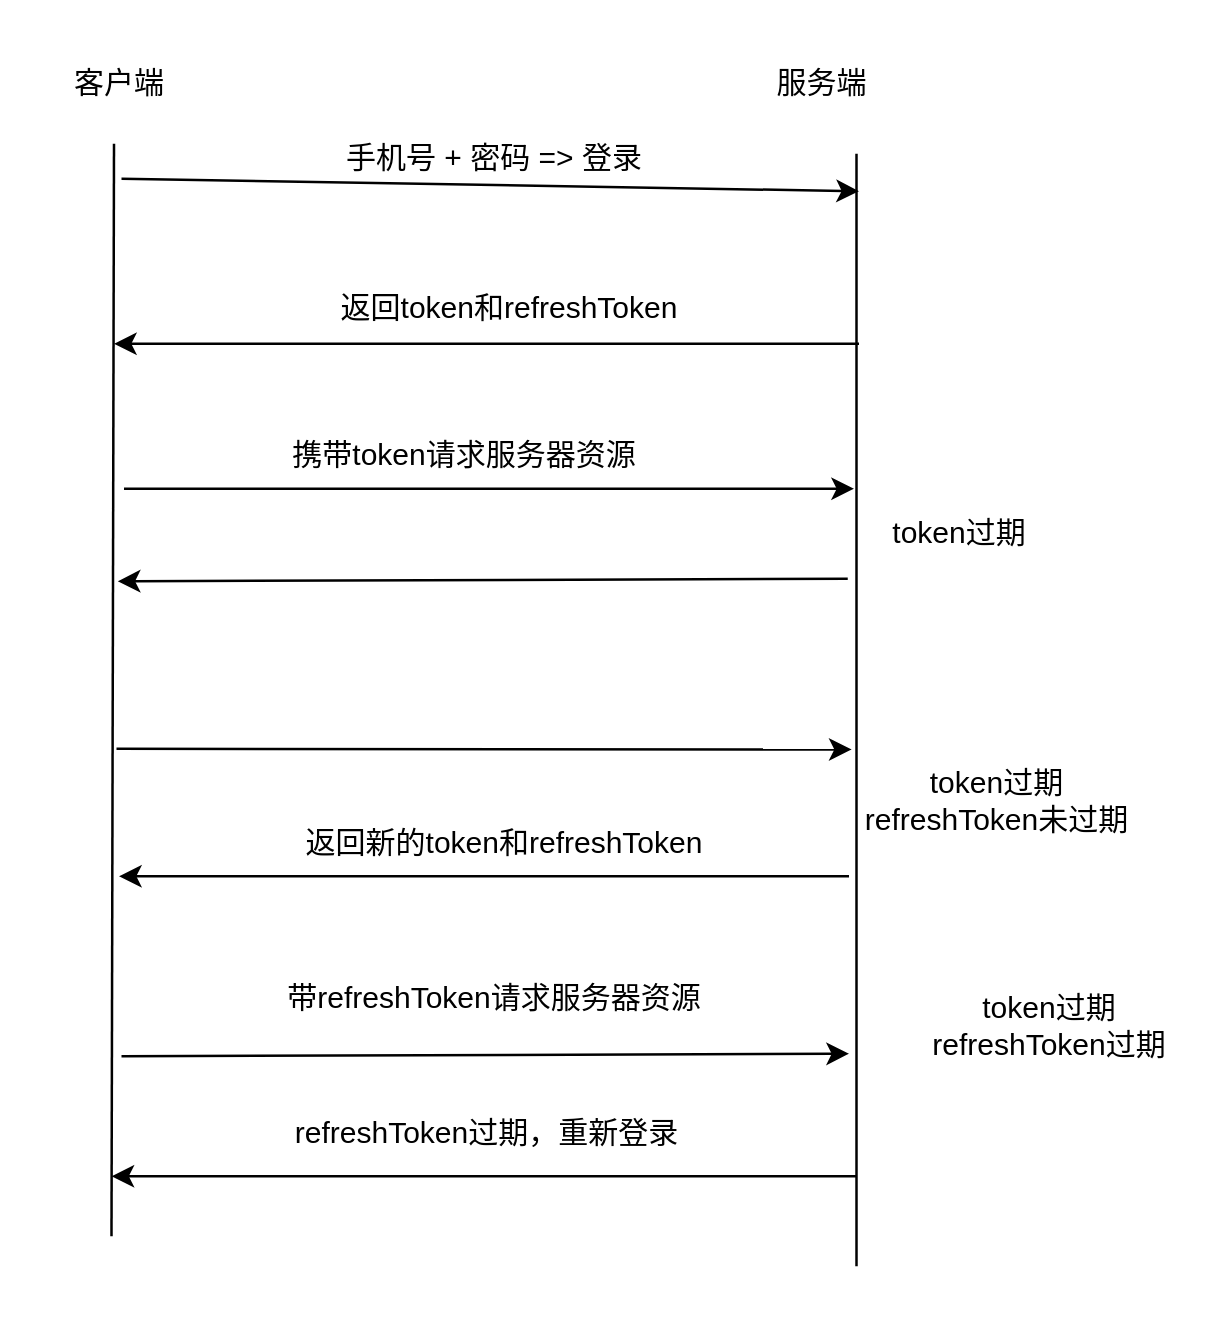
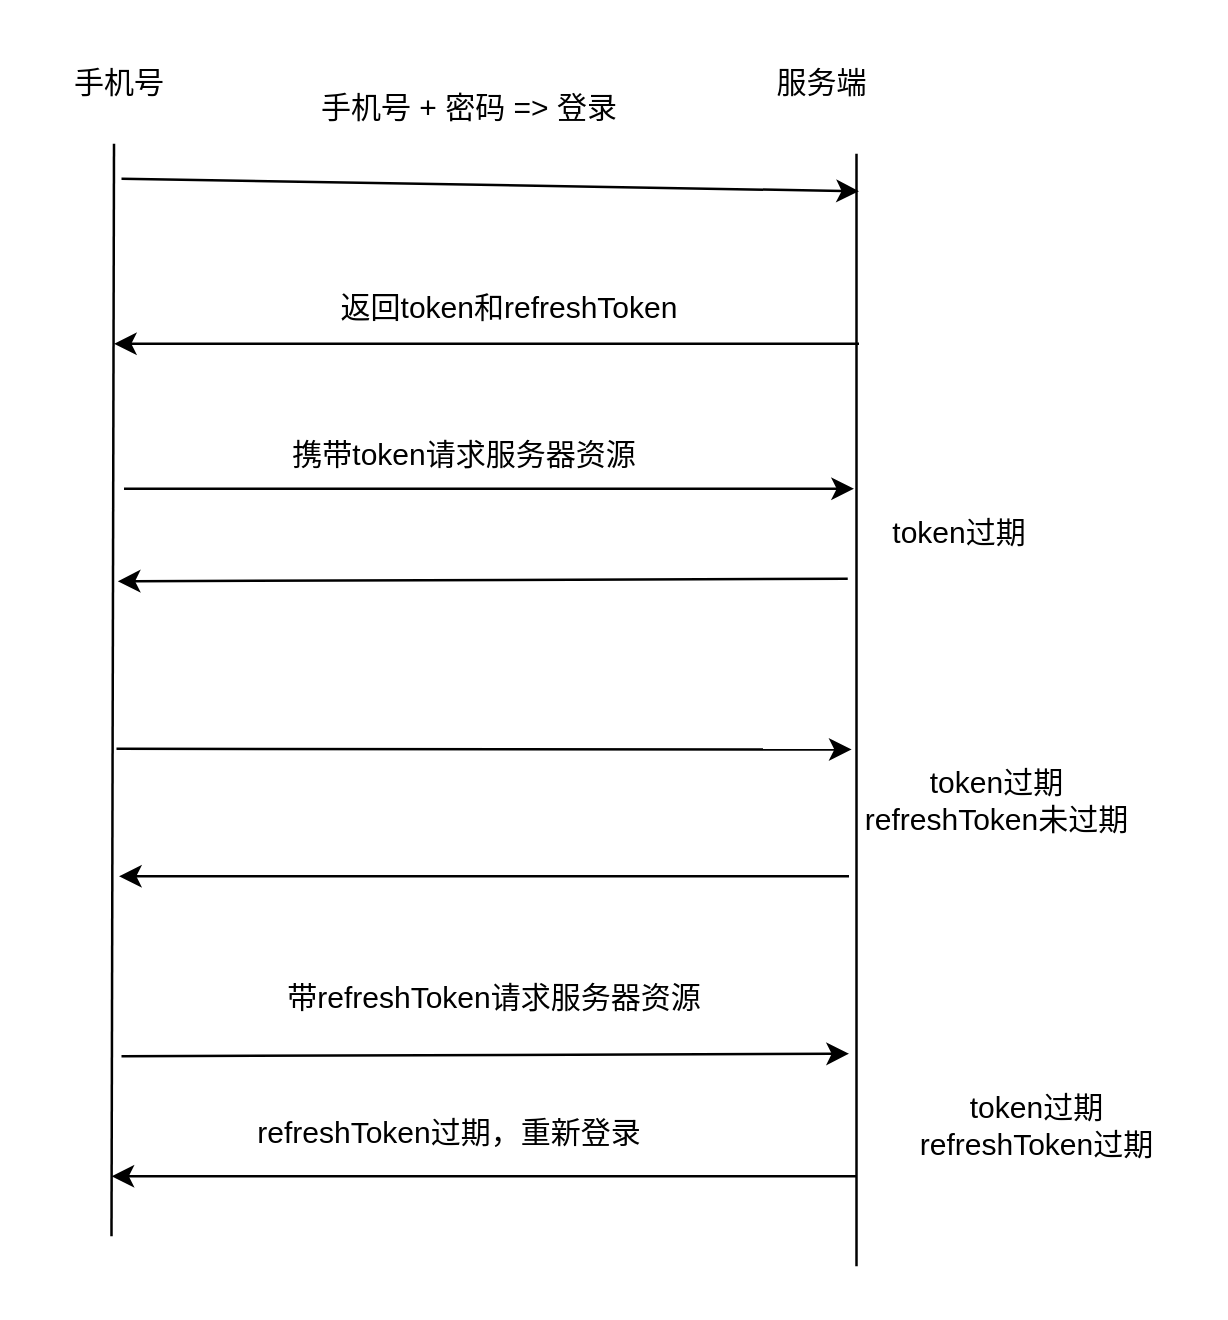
(120, 84) -> (120, 84)
(494, 159) -> (469, 109)
(503, 844) -> none
(1048, 1025) -> (1035, 1125)
(485, 1134) -> (448, 1134)
